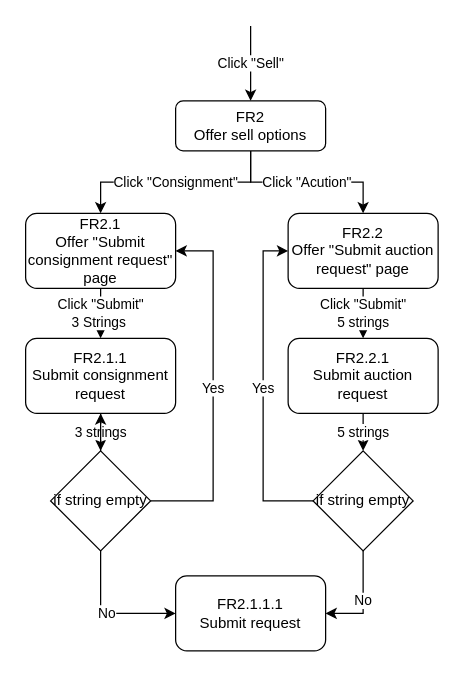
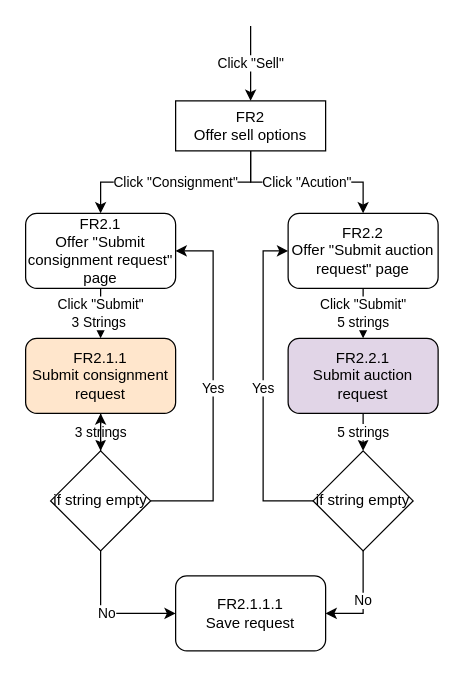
(251, 126) -> (251, 126)
(101, 376) -> (101, 376)
(363, 376) -> (363, 376)
(251, 613) -> (251, 613)
